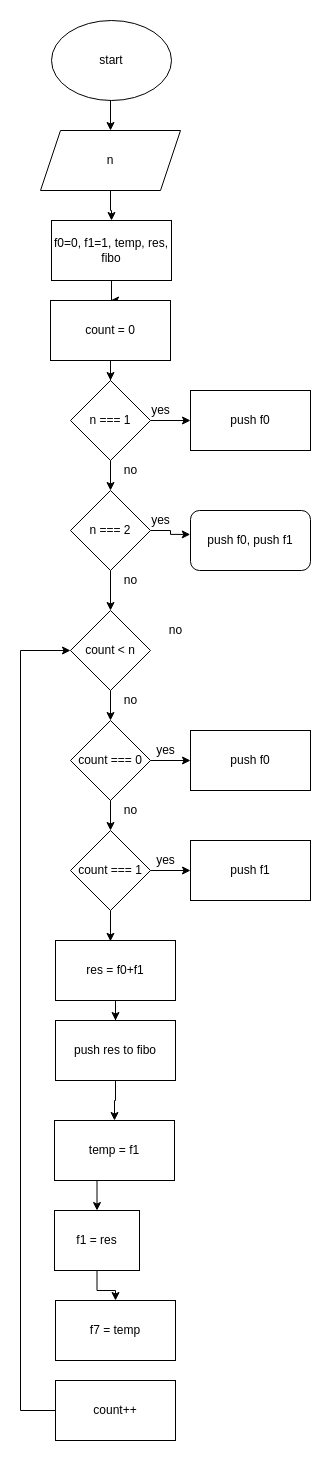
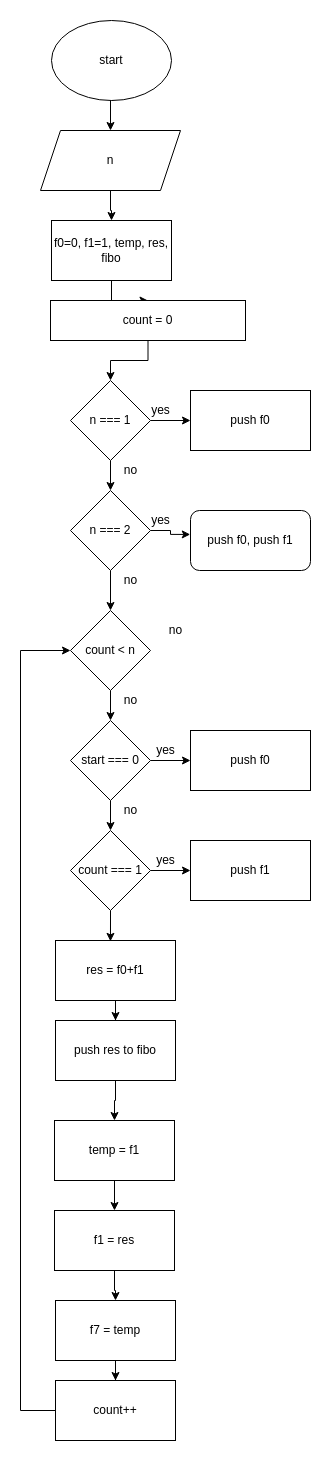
(111, 331) -> (148, 321)
(111, 761) -> (111, 761)
(97, 1241) -> (115, 1241)
none -> (116, 1375)
